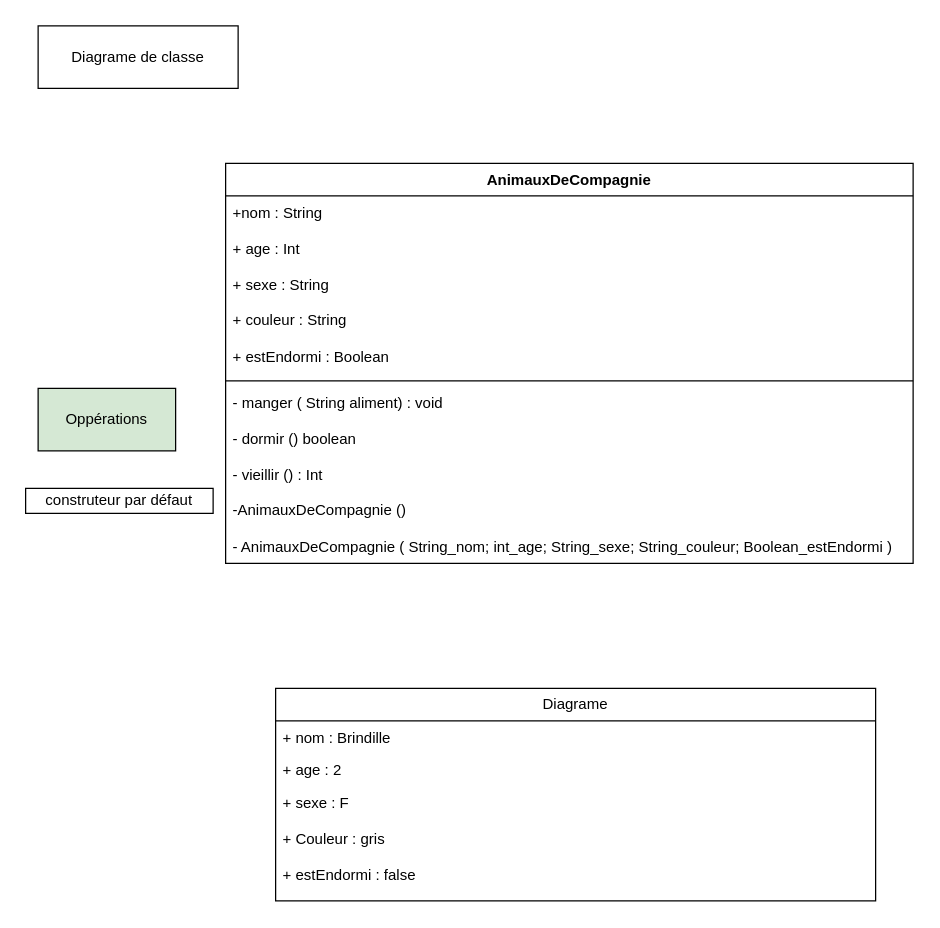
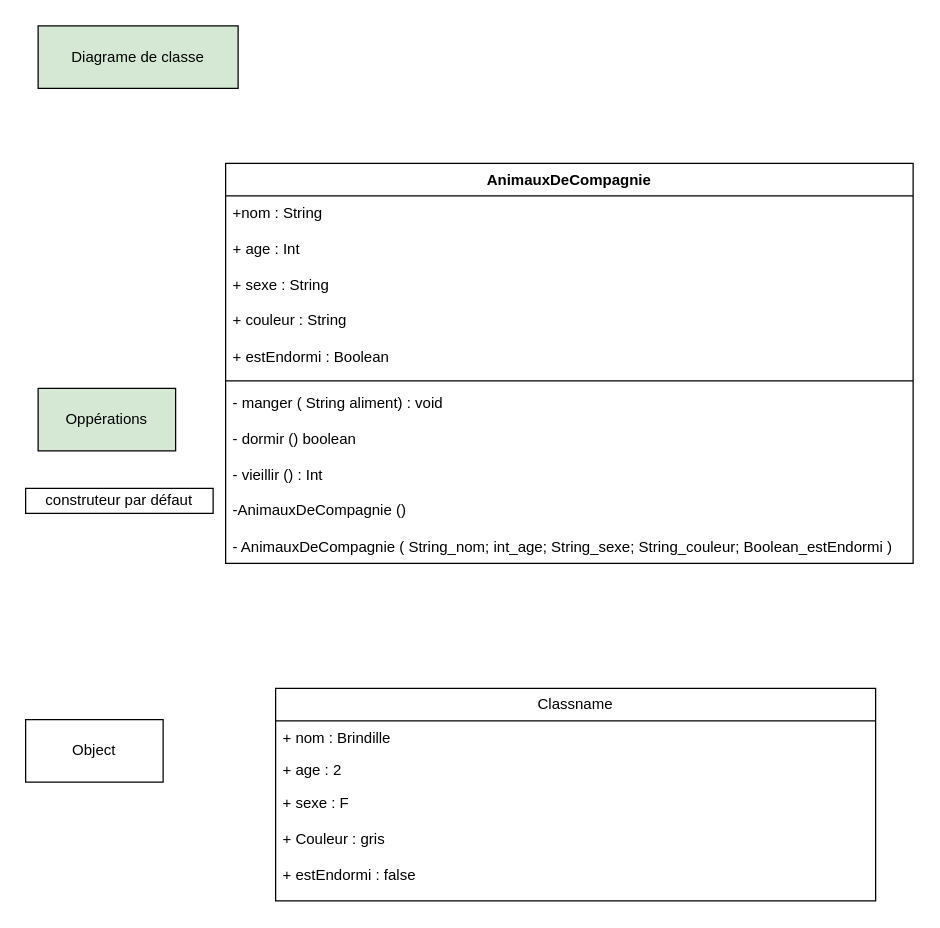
(138, 57) -> (138, 57)
(576, 704) -> (576, 704)
none -> (94, 751)
